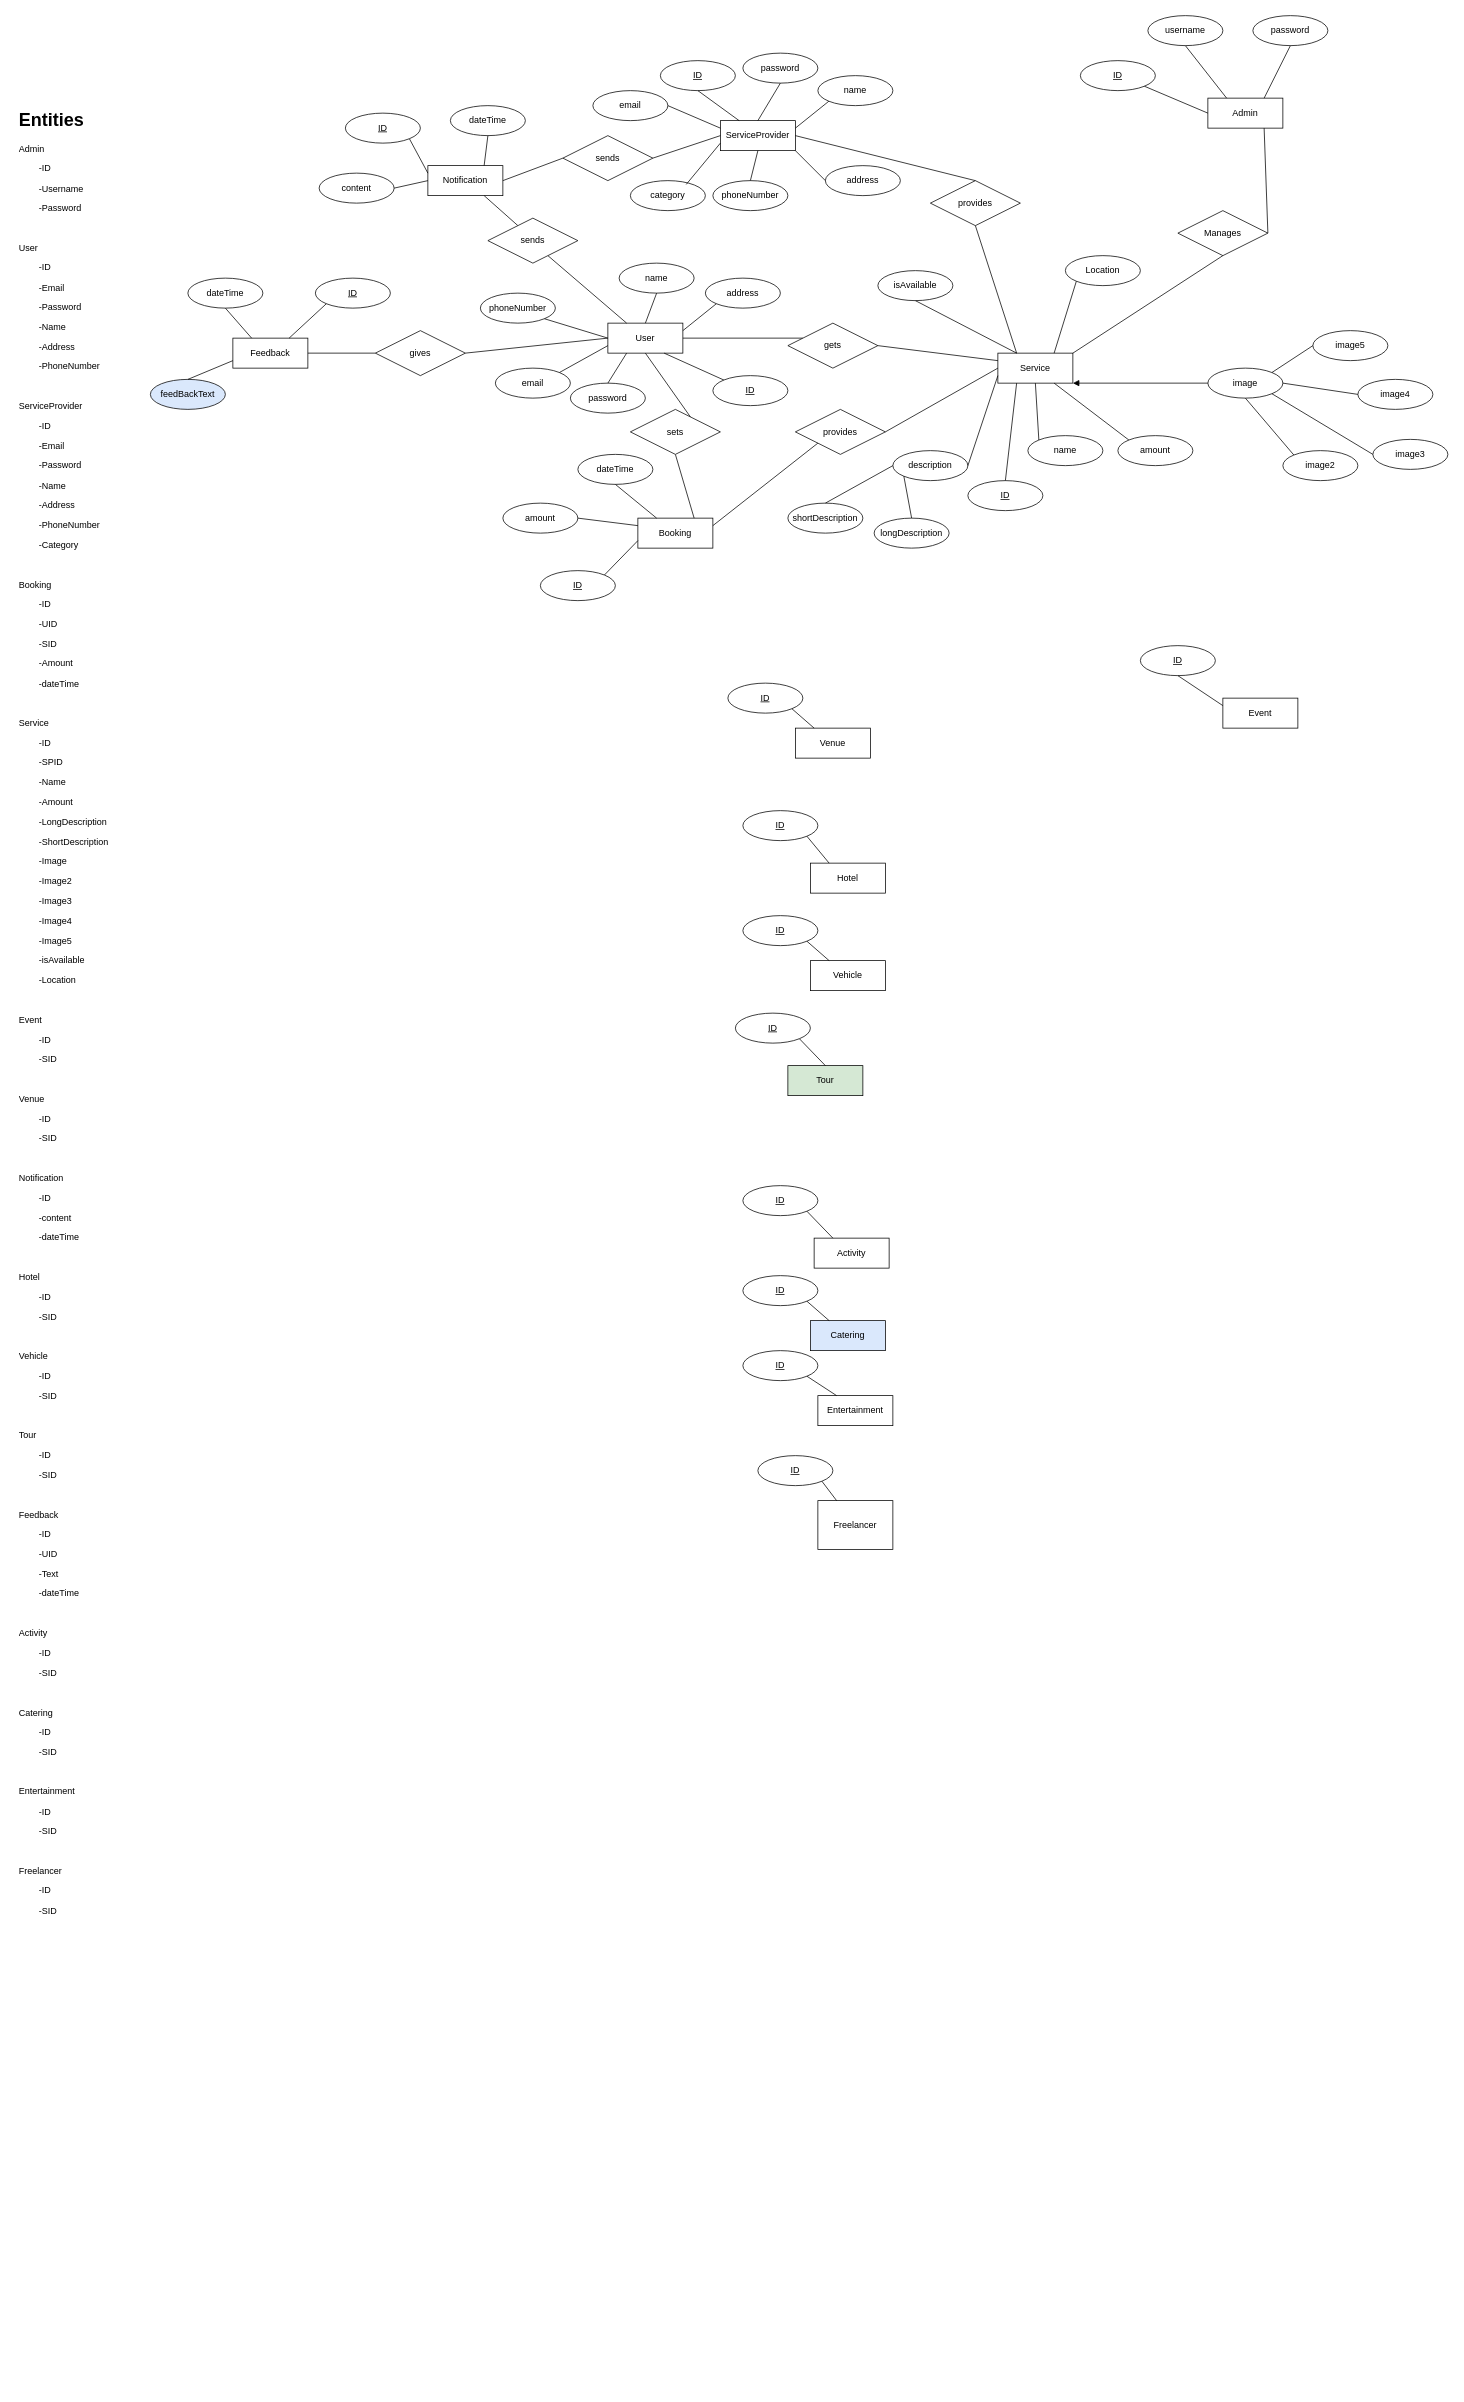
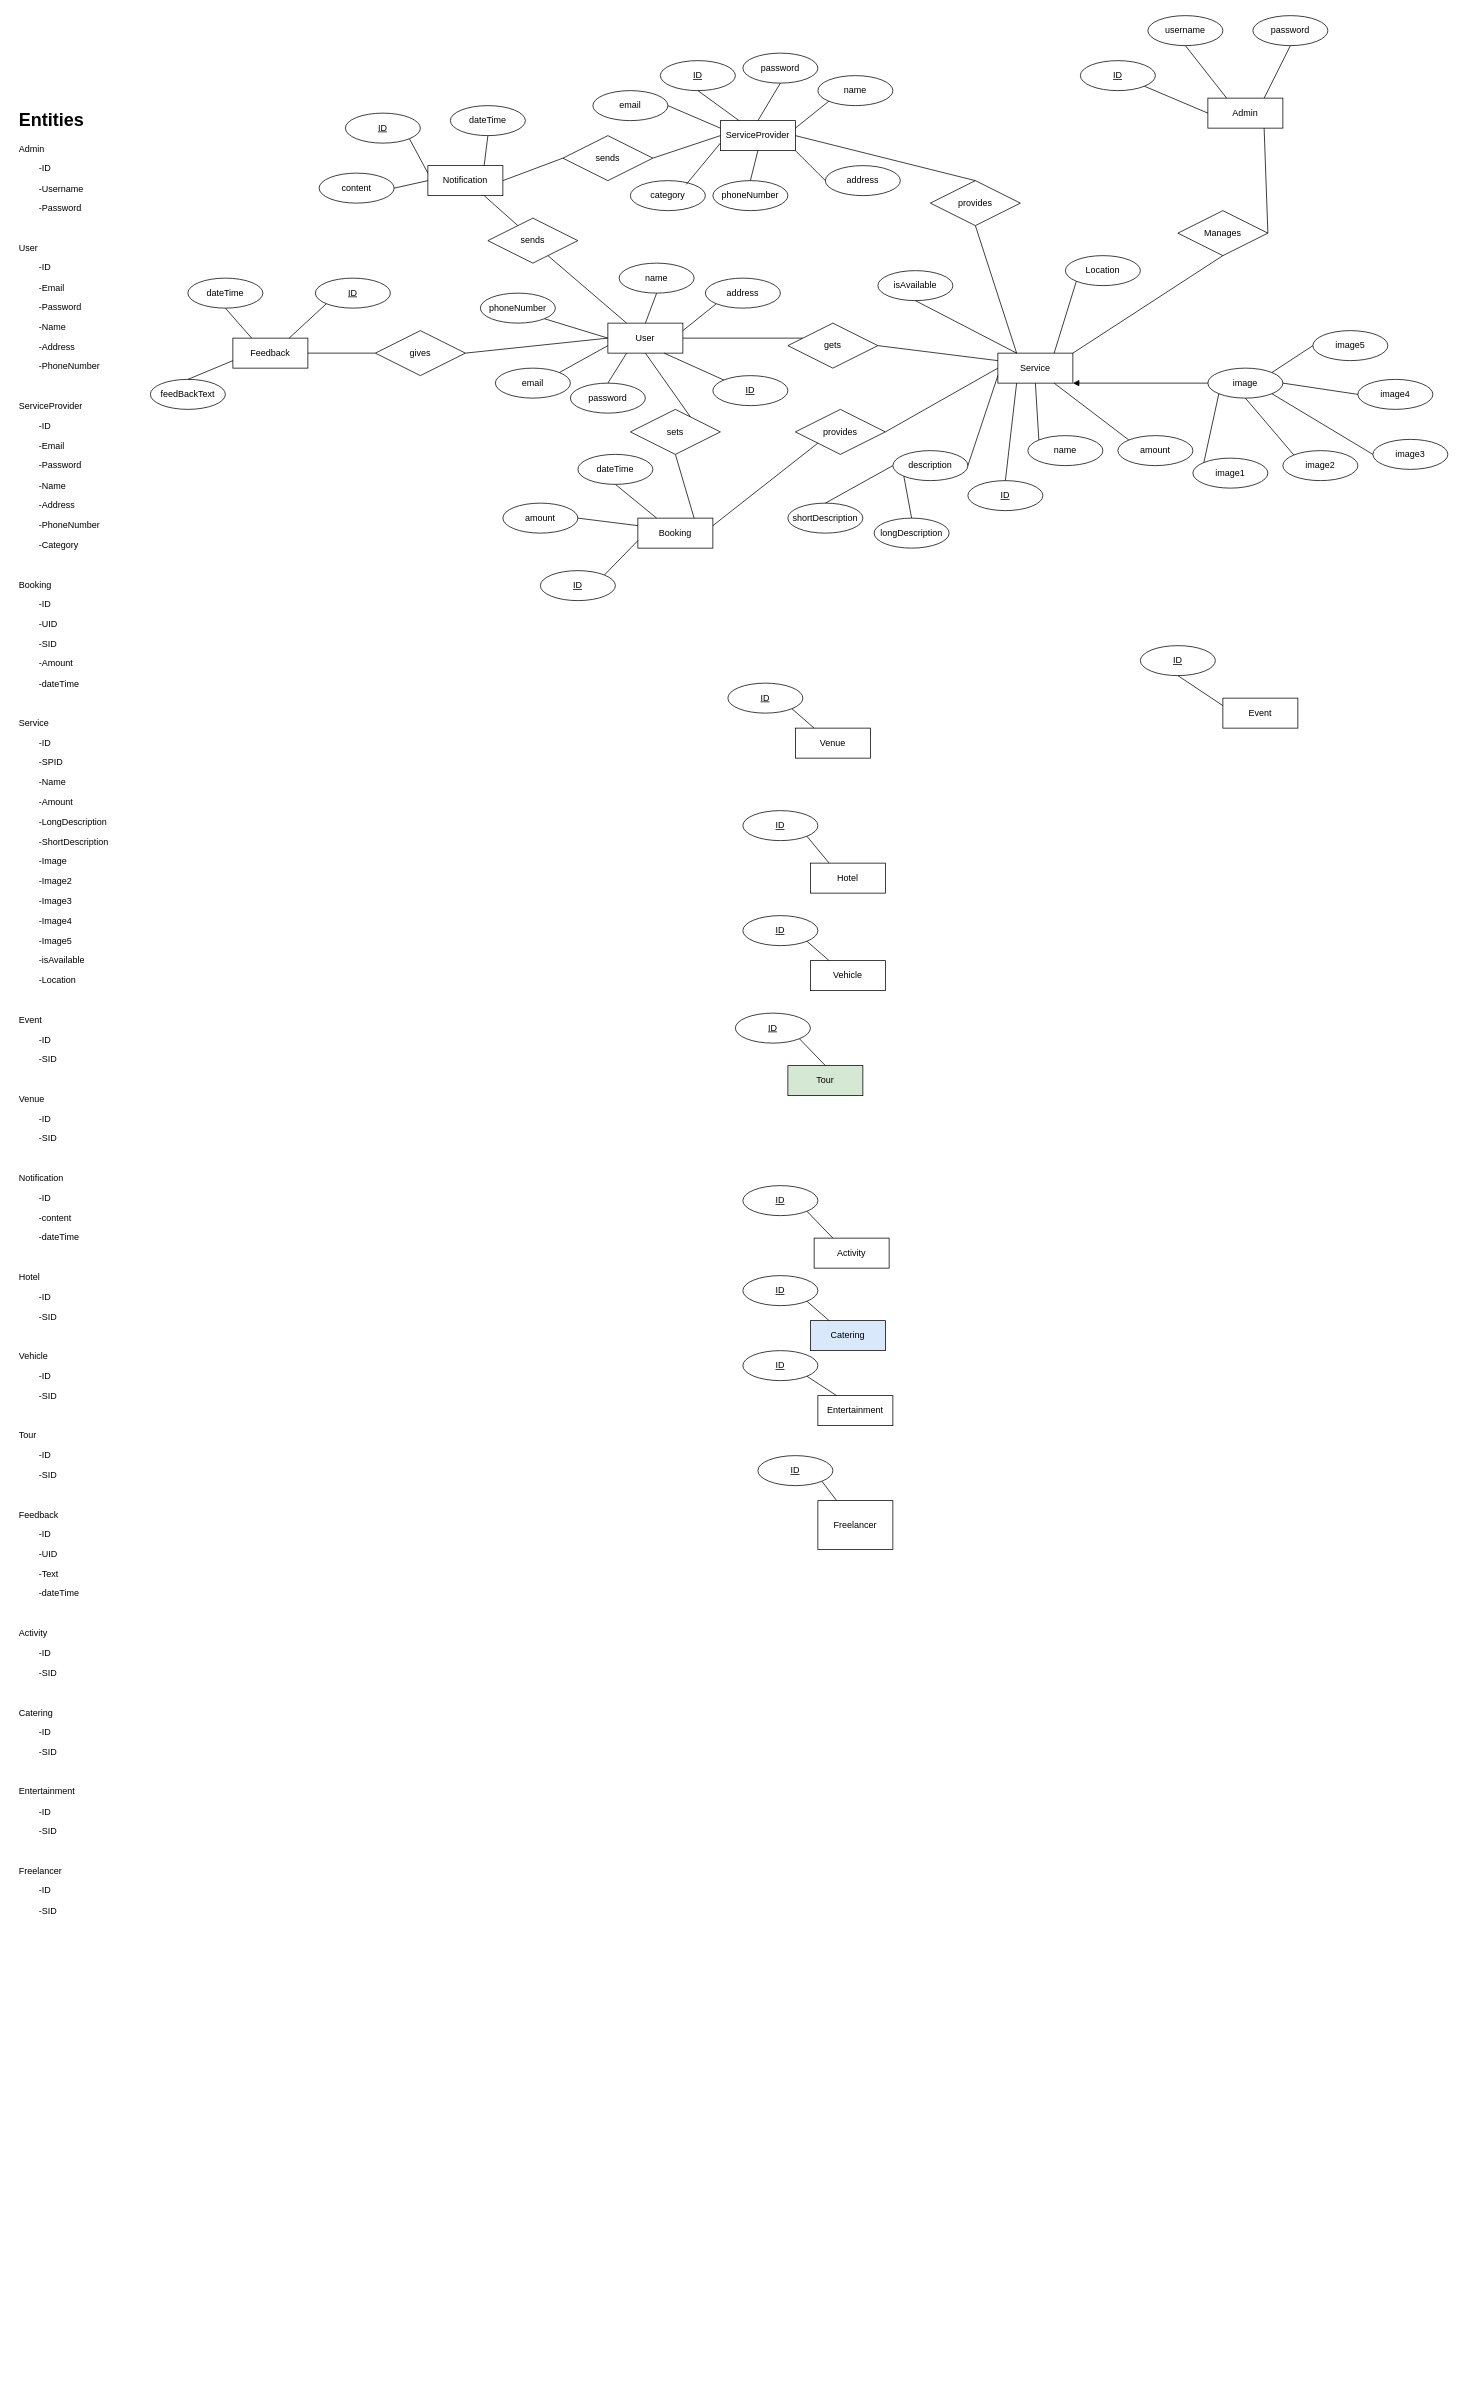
(188, 394) -> (188, 394)
none -> (1211, 428)
none -> (1230, 473)
